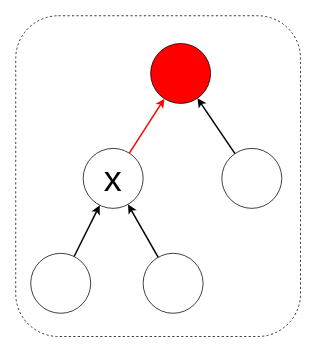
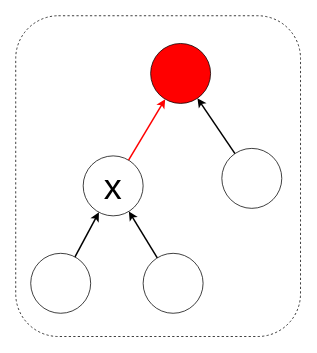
(113, 179) -> (113, 186)
